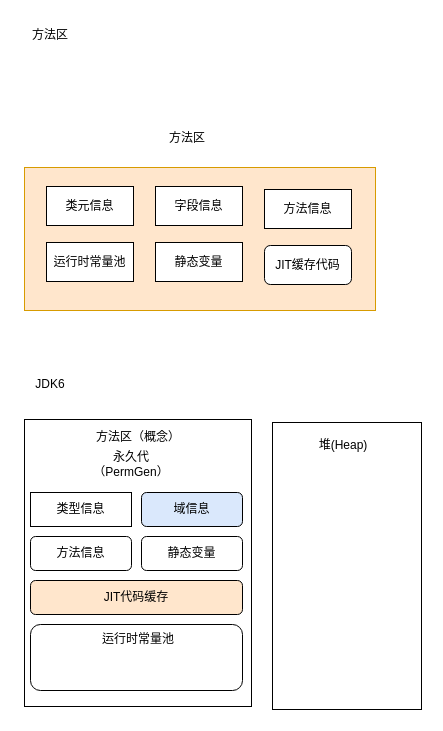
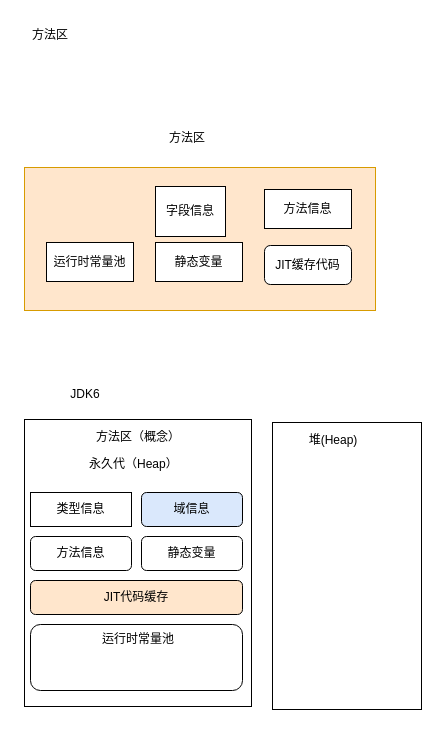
(90, 206) -> none
(199, 206) -> (191, 212)
(51, 385) -> (86, 395)
(344, 446) -> (334, 441)
(132, 465) -> (132, 465)
